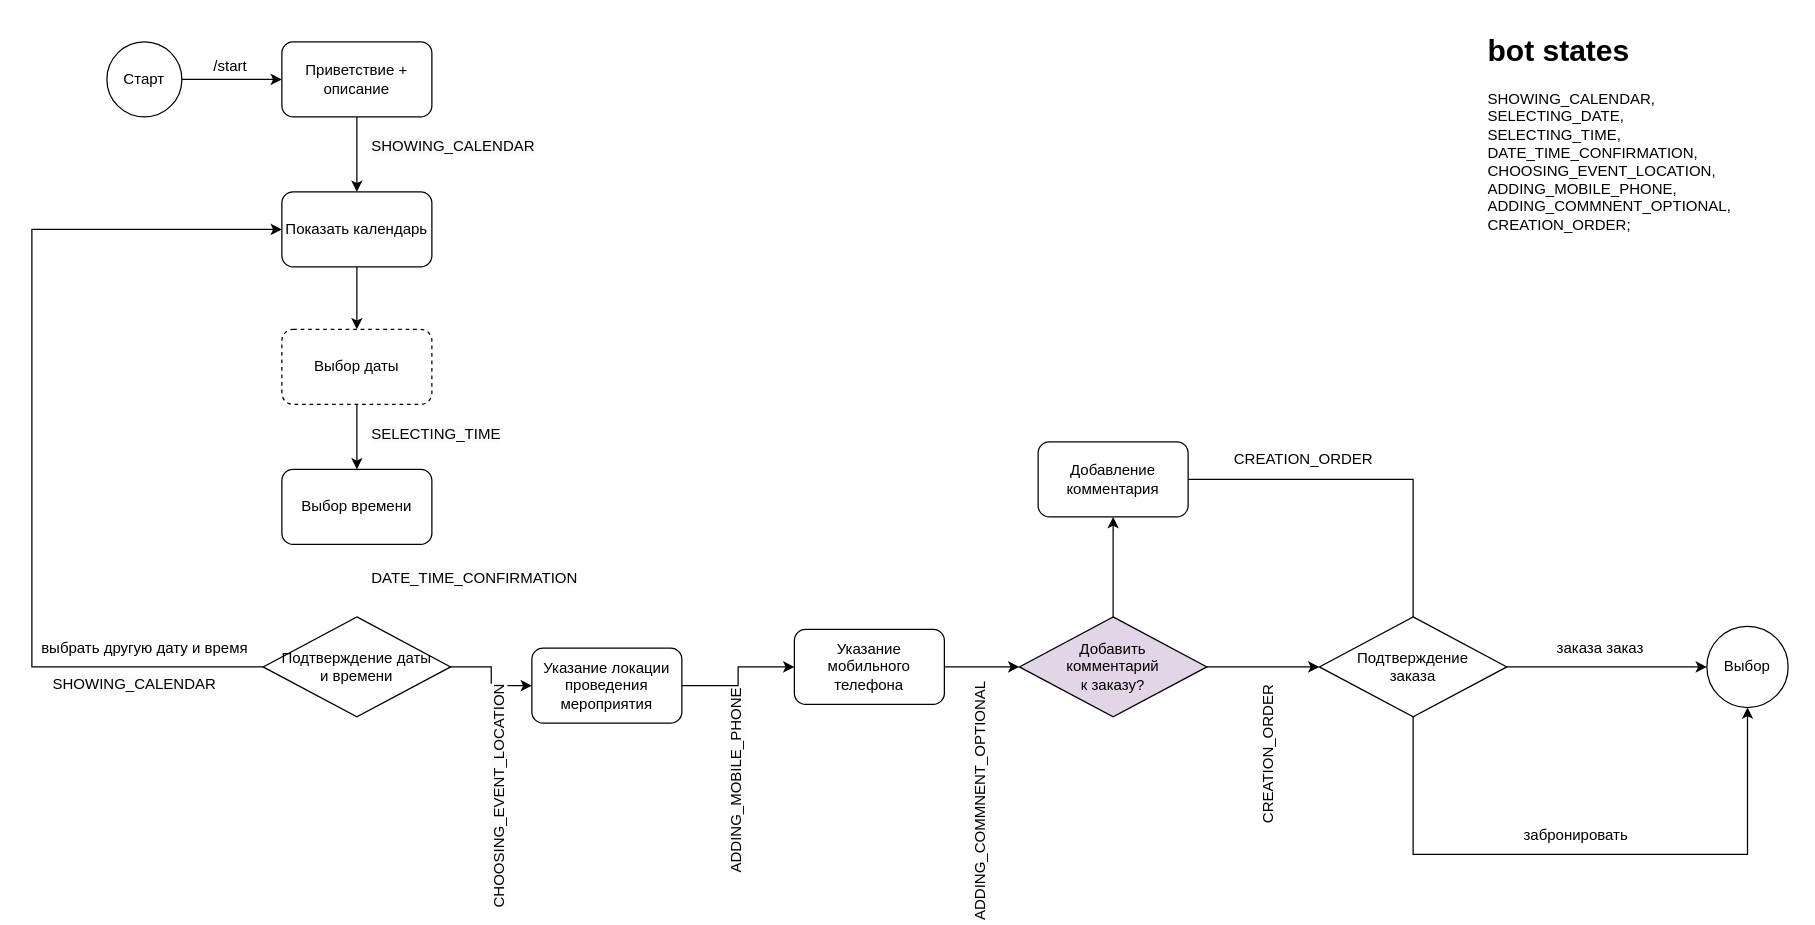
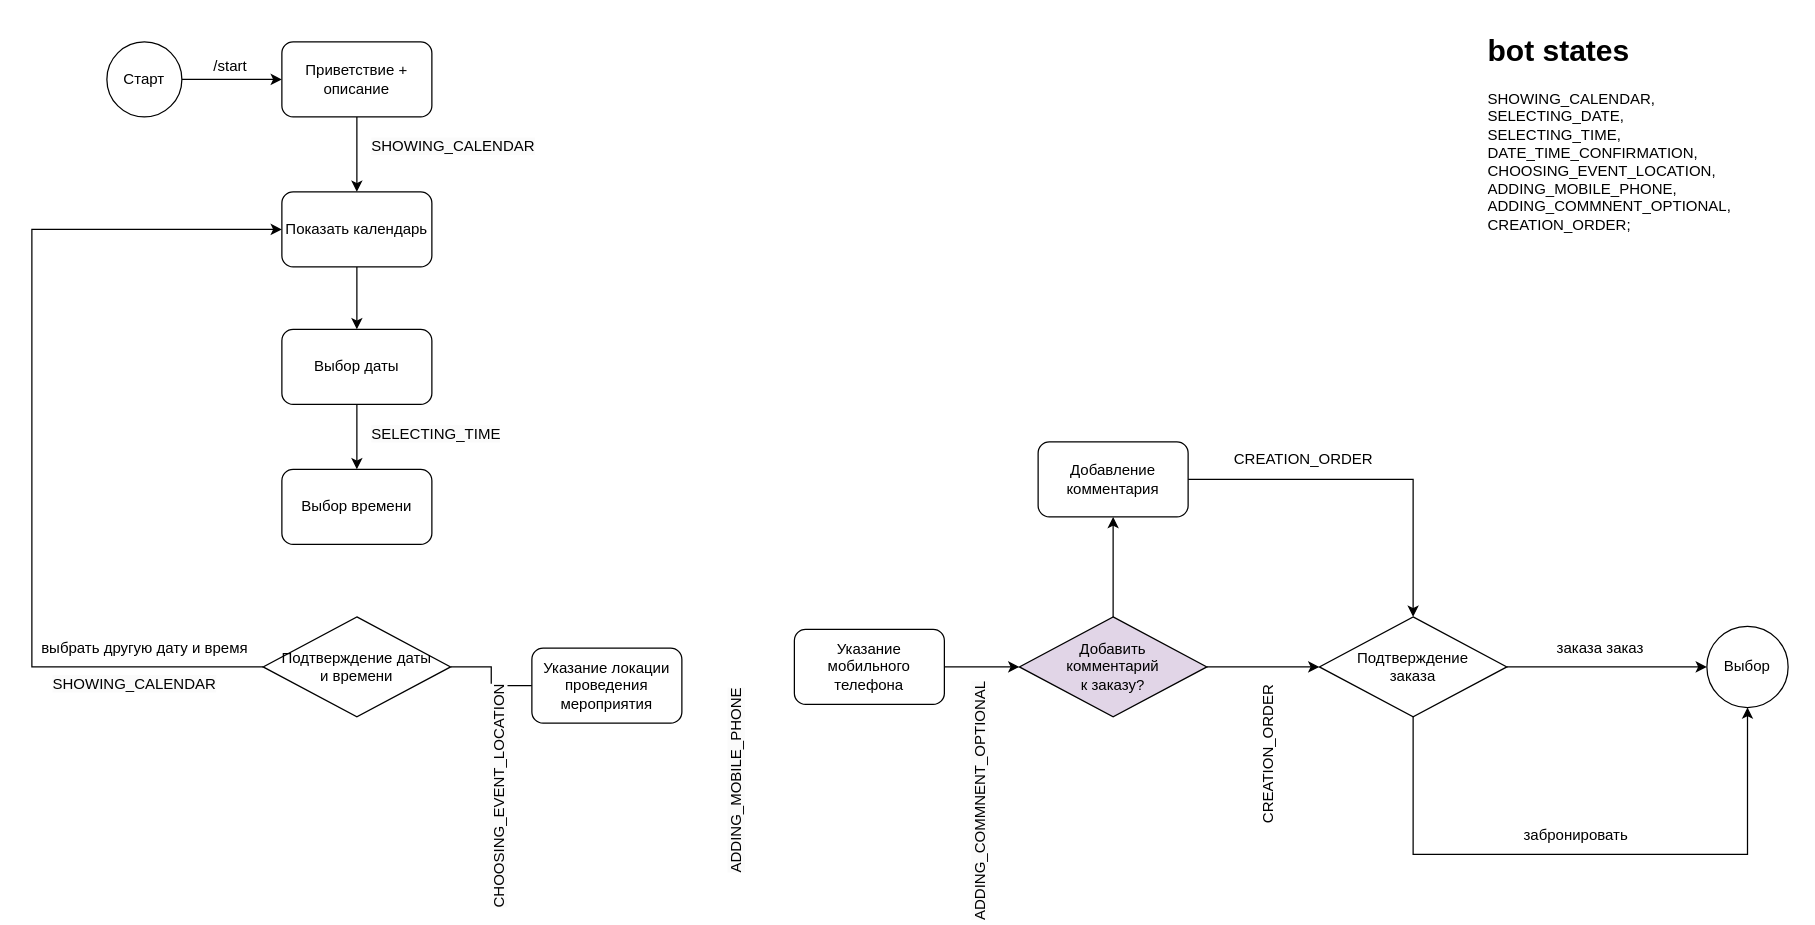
(357, 367) -> (357, 367)
(494, 586) -> none
(1413, 610) -> (1413, 607)
(738, 680) -> none
(522, 686) -> (525, 686)
